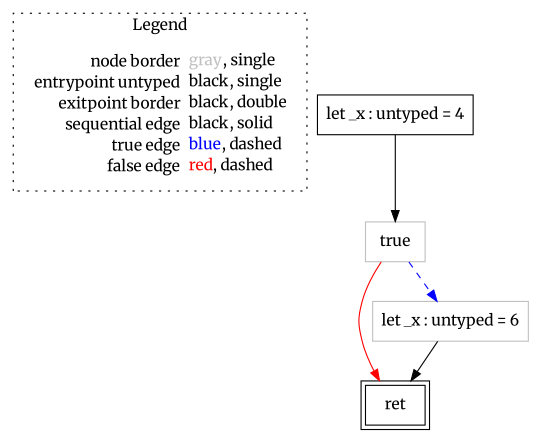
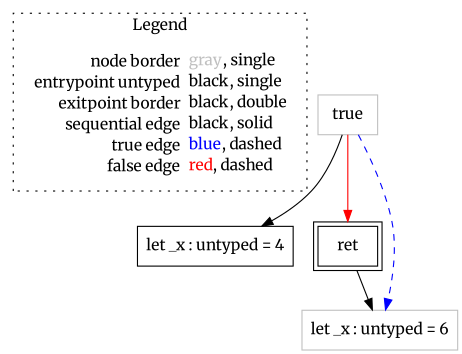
(395, 173) -> (316, 185)
(427, 357) -> (363, 285)
